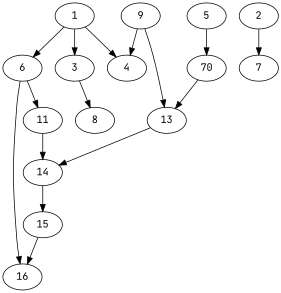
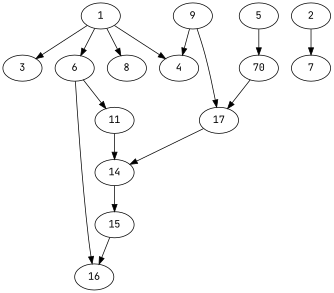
(83, 91) -> (112, 39)
(167, 120) -> (219, 120)
